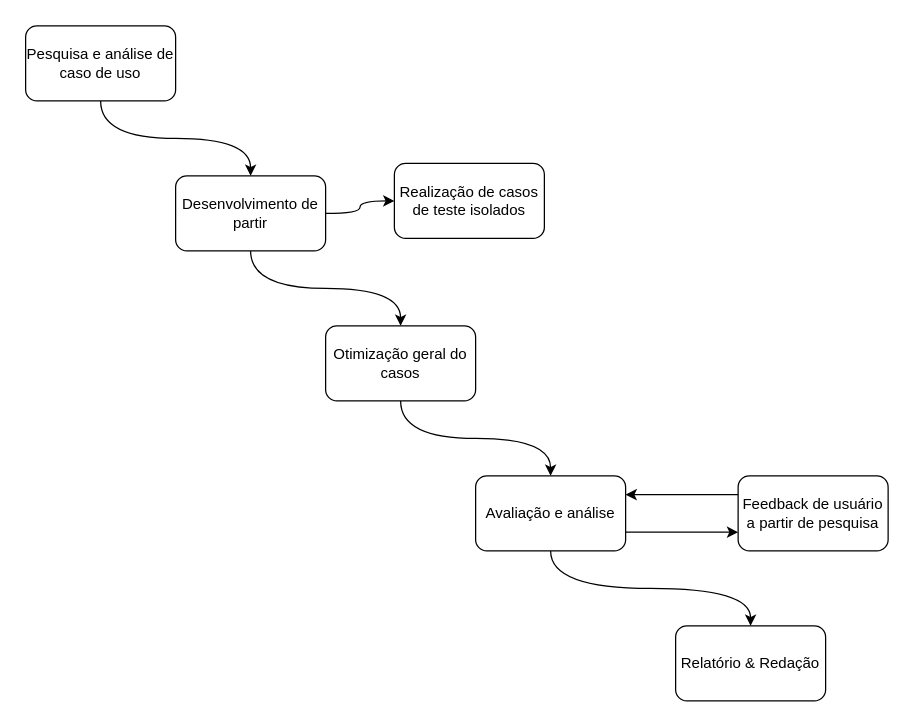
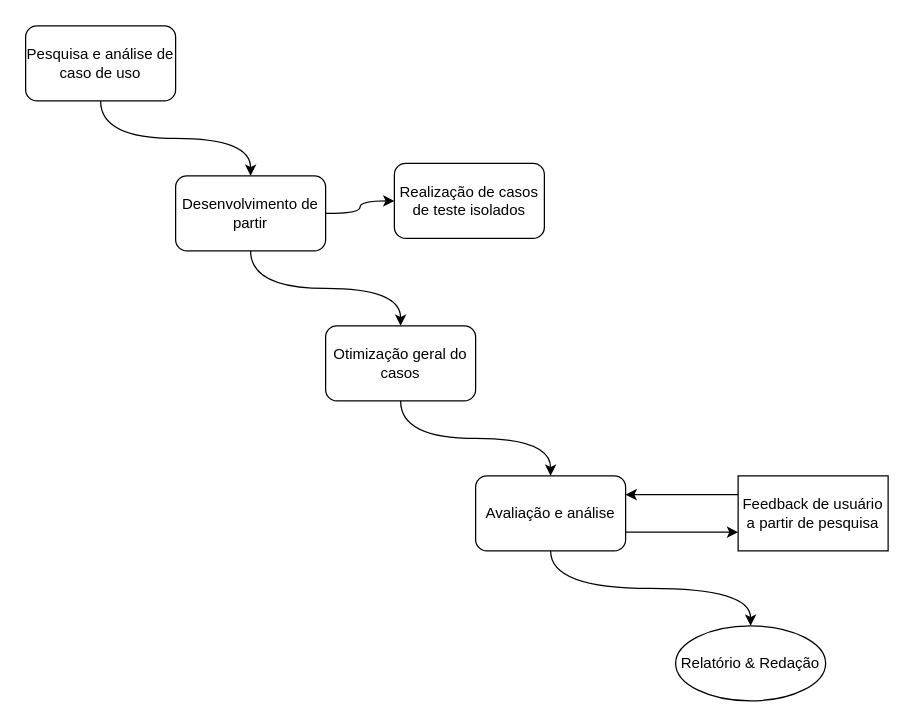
(813, 513) -> (813, 513)
(751, 663) -> (751, 663)
